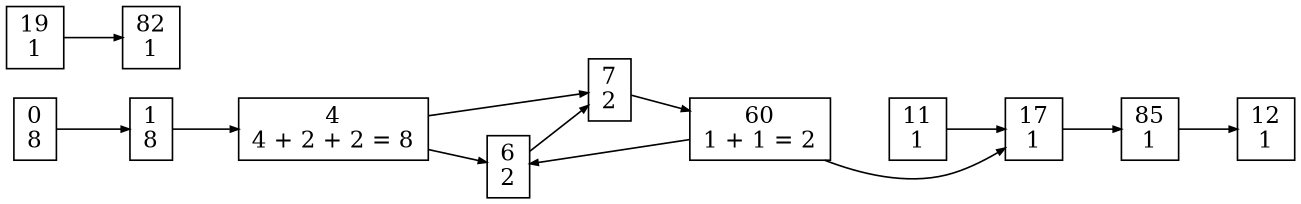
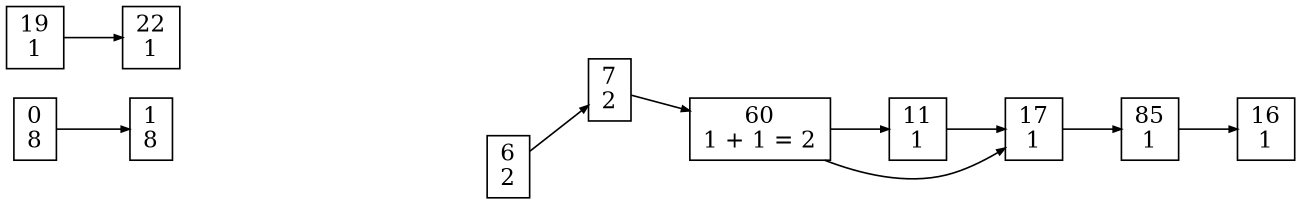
(151, 38) -> (151, 38)
(333, 129) -> none
(1266, 129) -> (1266, 129)
(614, 151) -> (856, 129)
